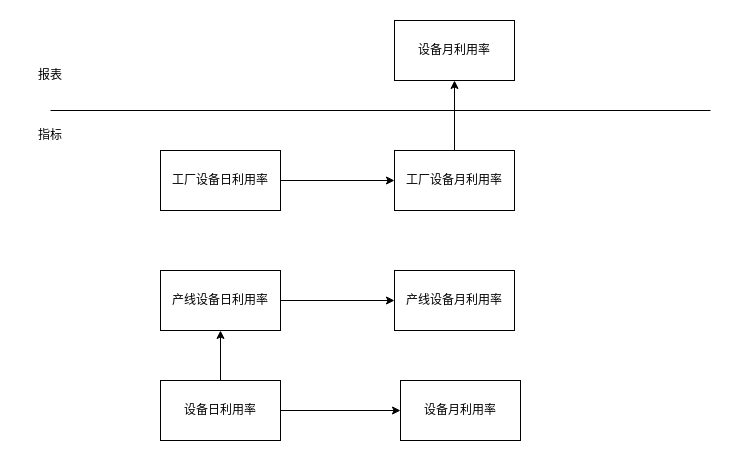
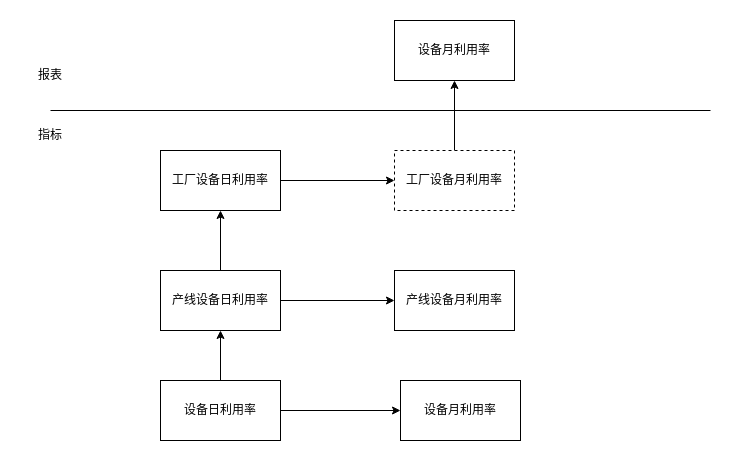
(455, 181) -> (455, 181)
none -> (221, 244)
